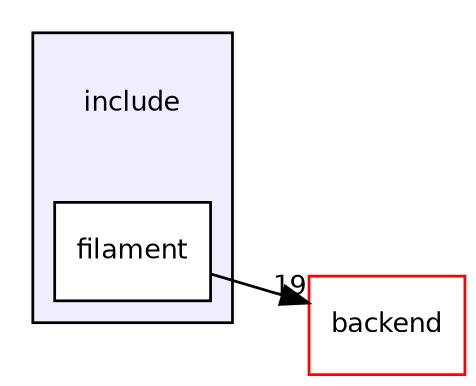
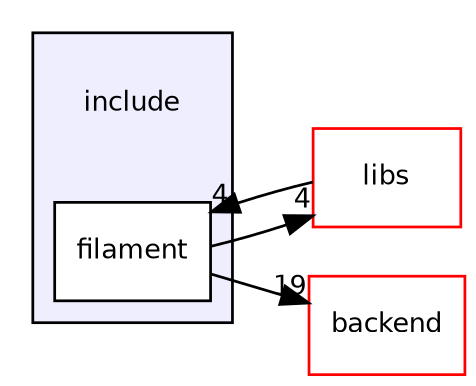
none -> (387, 178)
